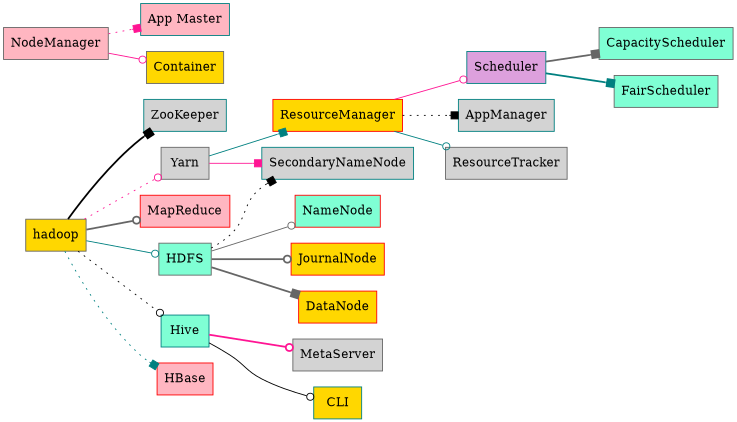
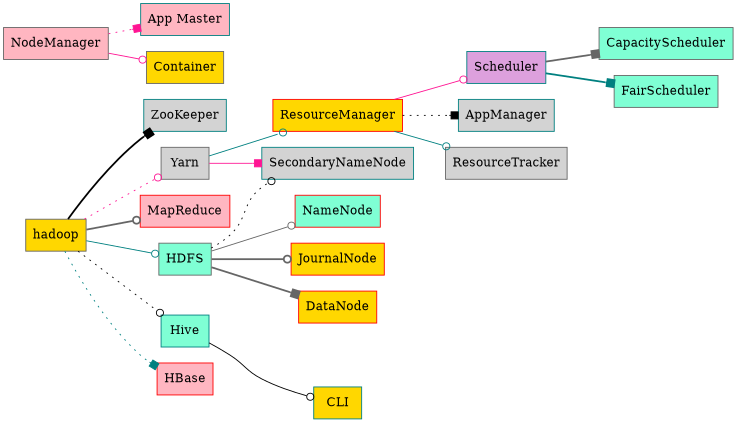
(243, 145) -> (243, 145)
(242, 218) -> (242, 218)
(338, 355) -> none
